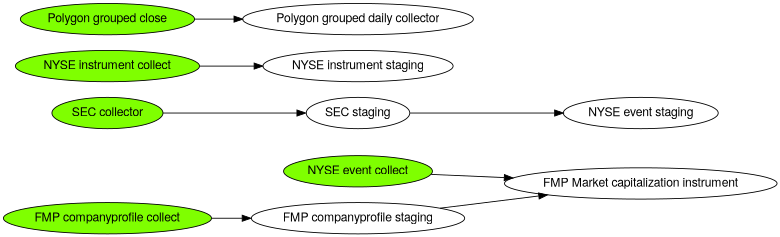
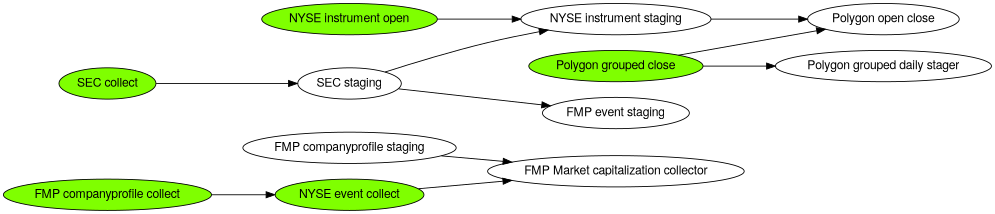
(358, 19) -> (883, 66)
none -> (883, 19)
none -> (462, 49)
(107, 66) -> (350, 19)
(107, 113) -> (107, 83)
(641, 113) -> (616, 113)
(641, 183) -> (616, 171)
(227, 218) -> (239, 195)
